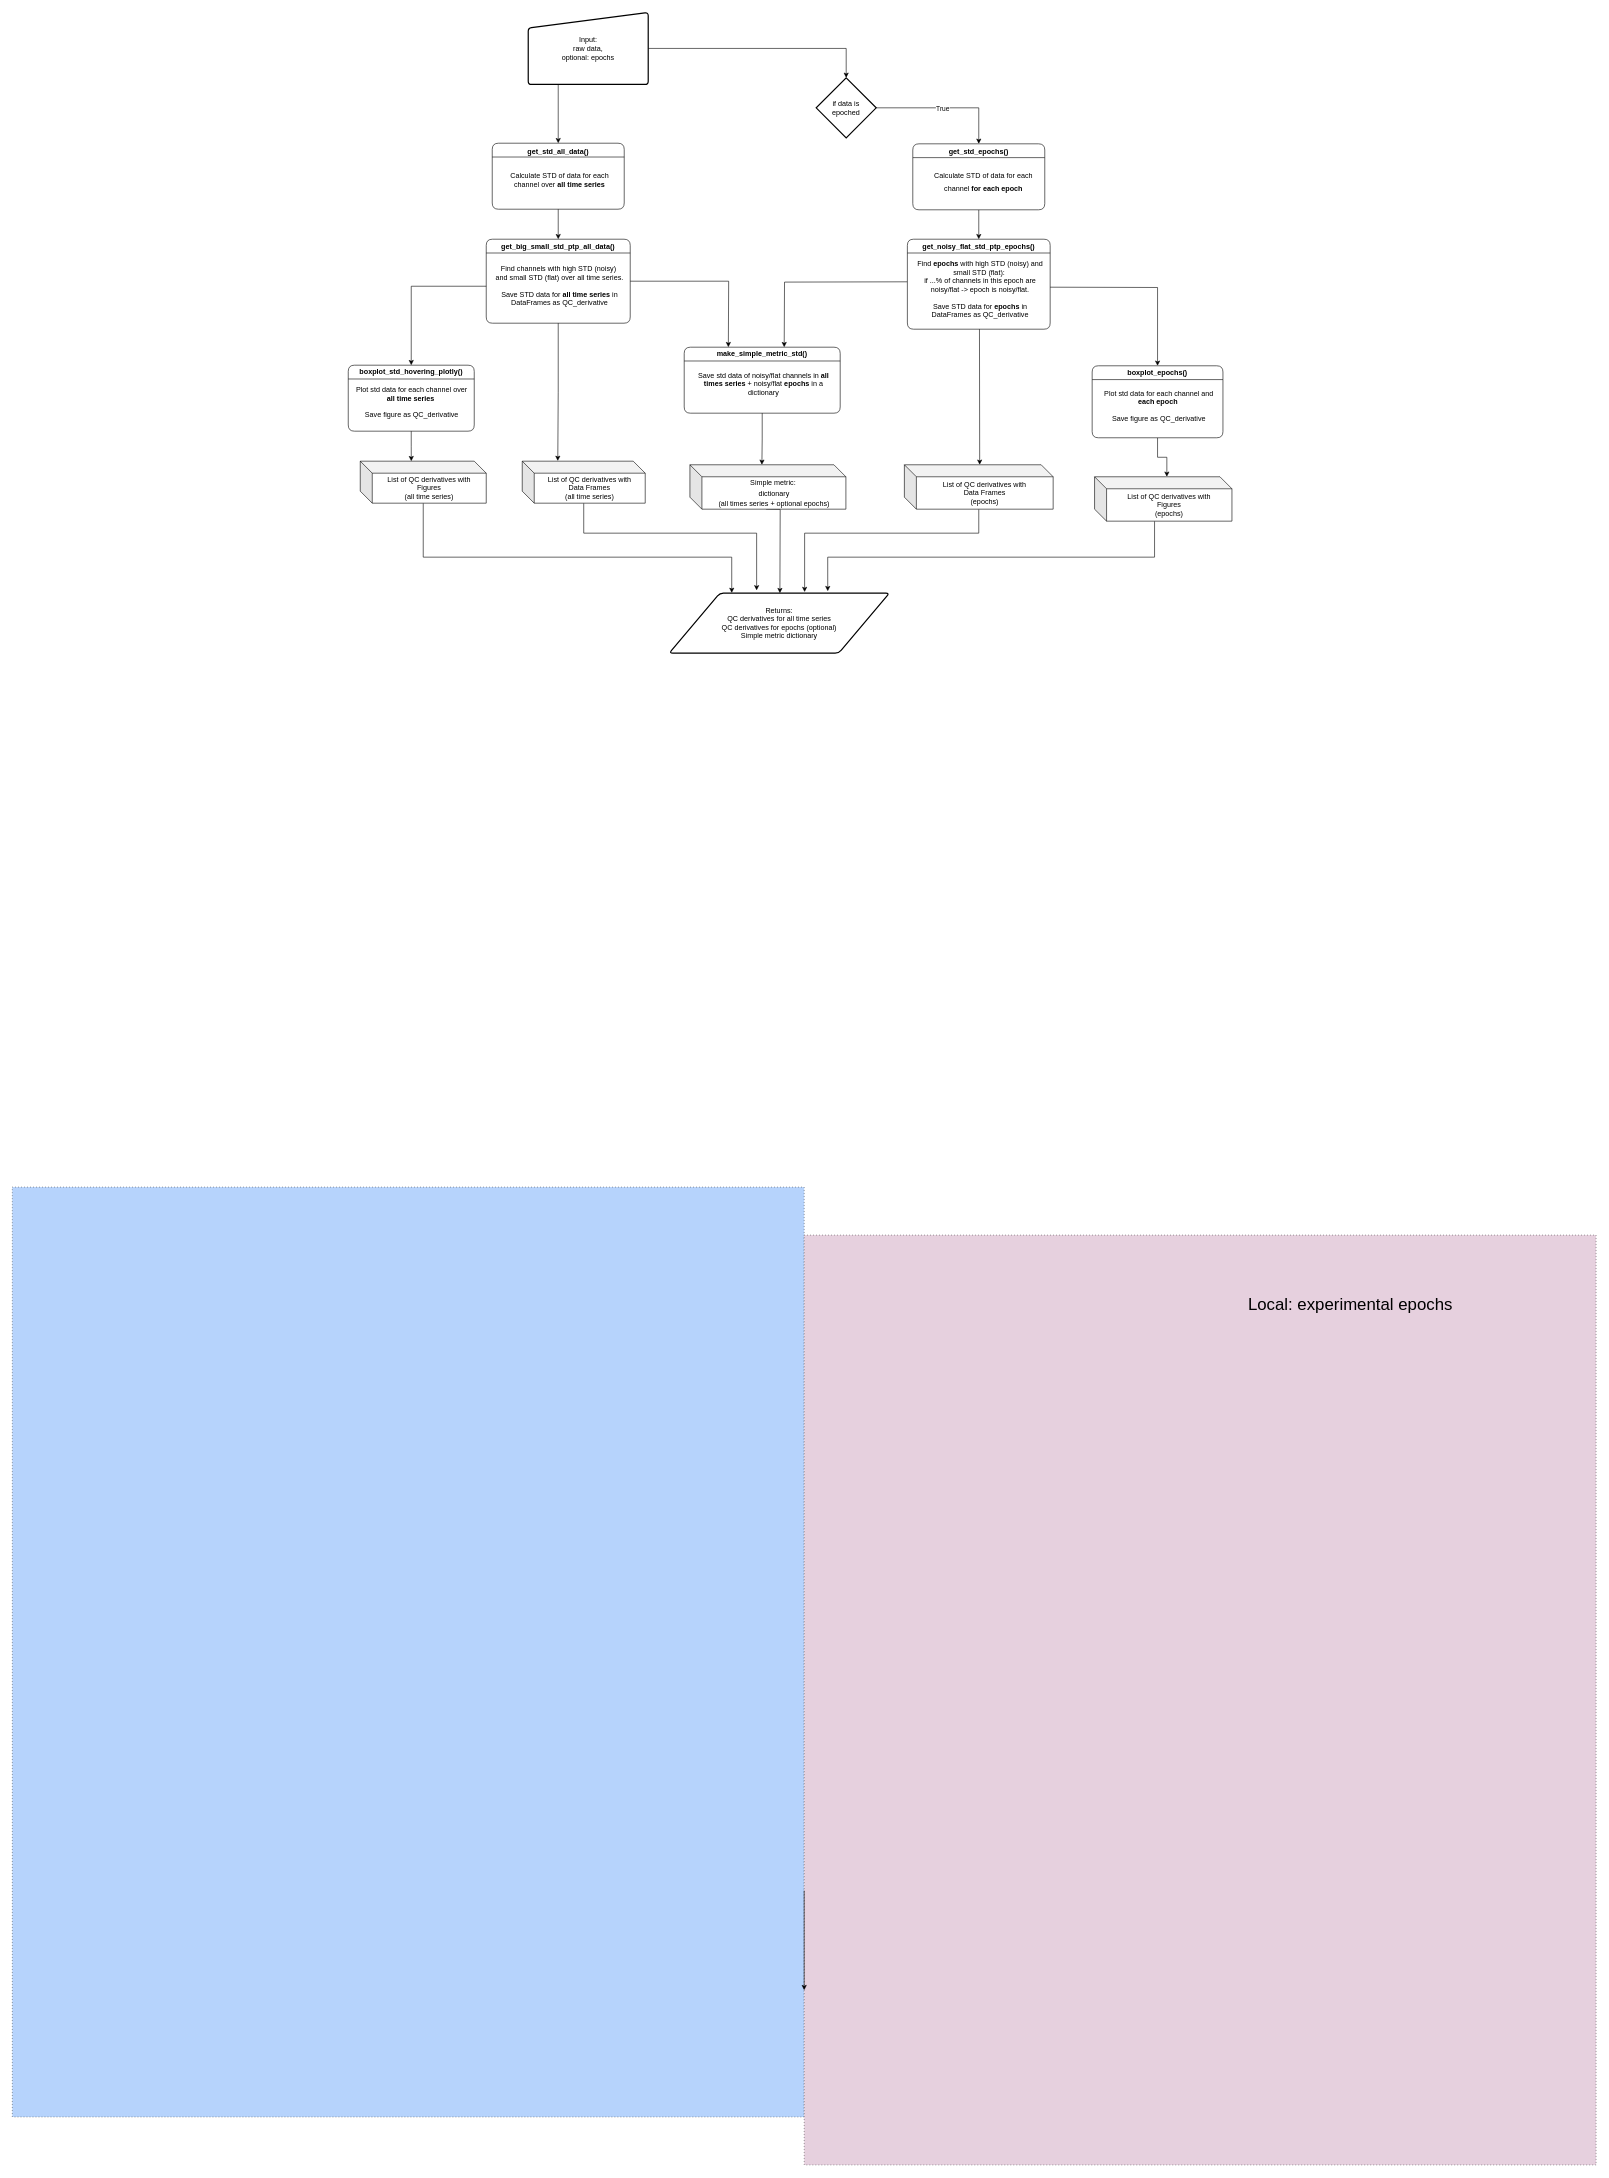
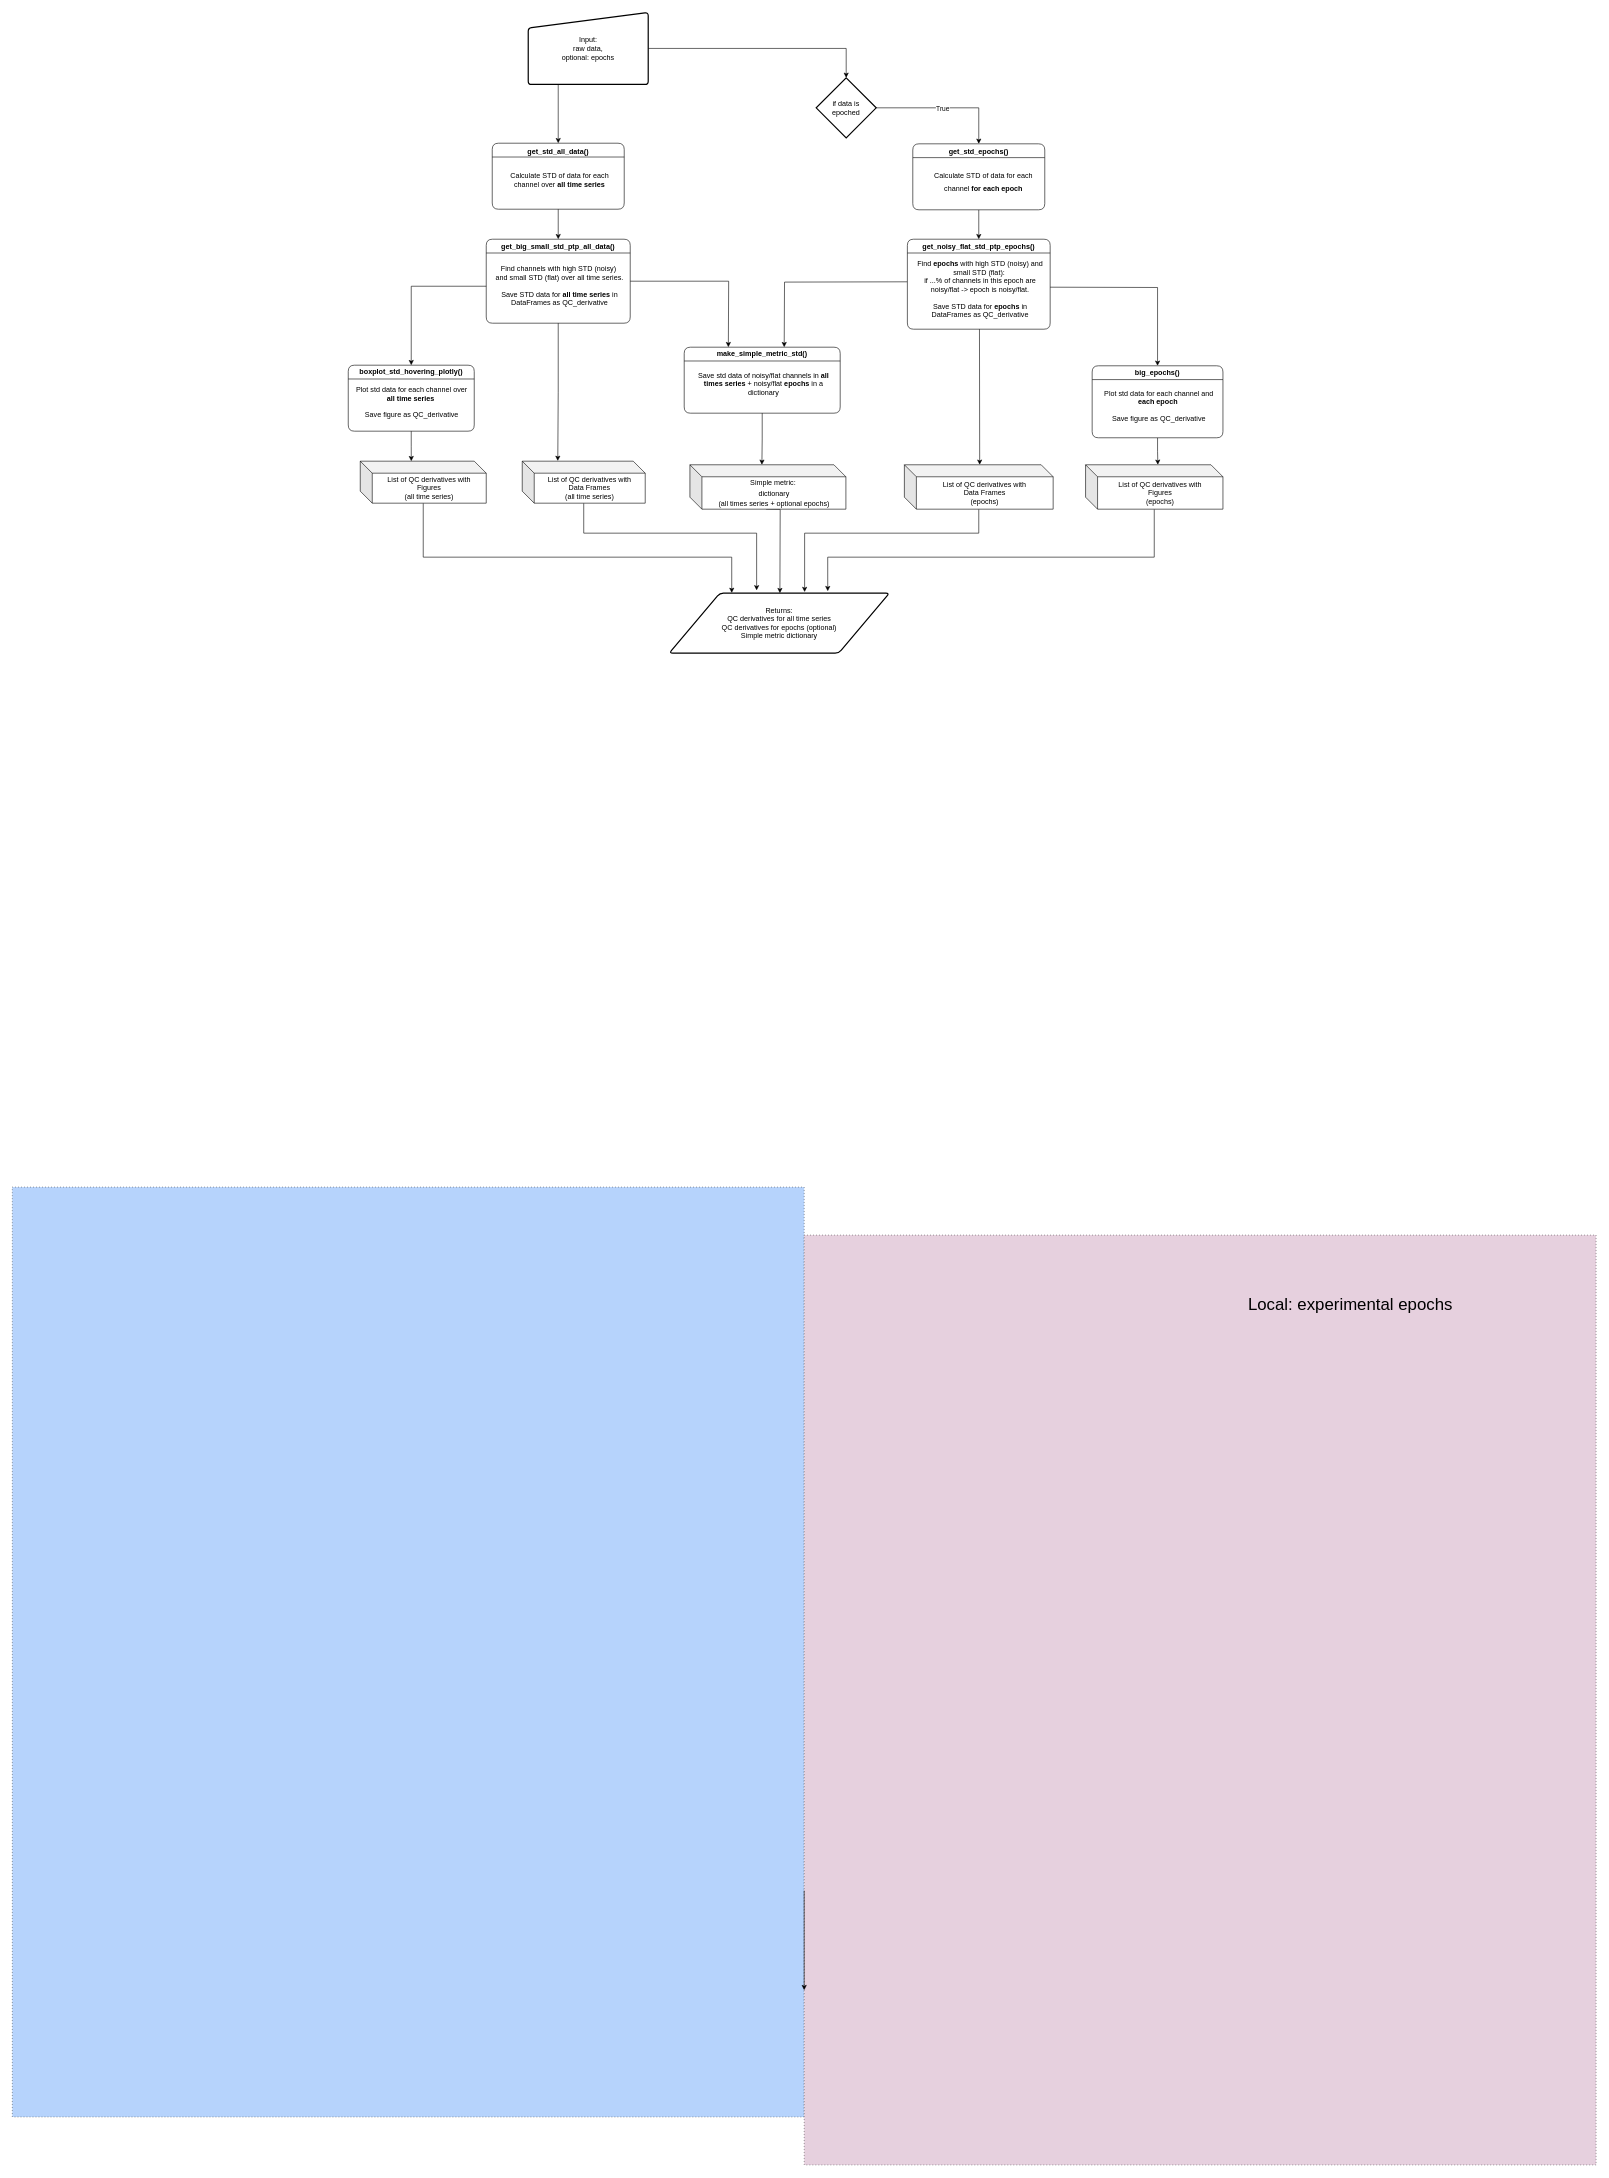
(1158, 373) -> (1158, 373)
(1163, 499) -> (1154, 487)
